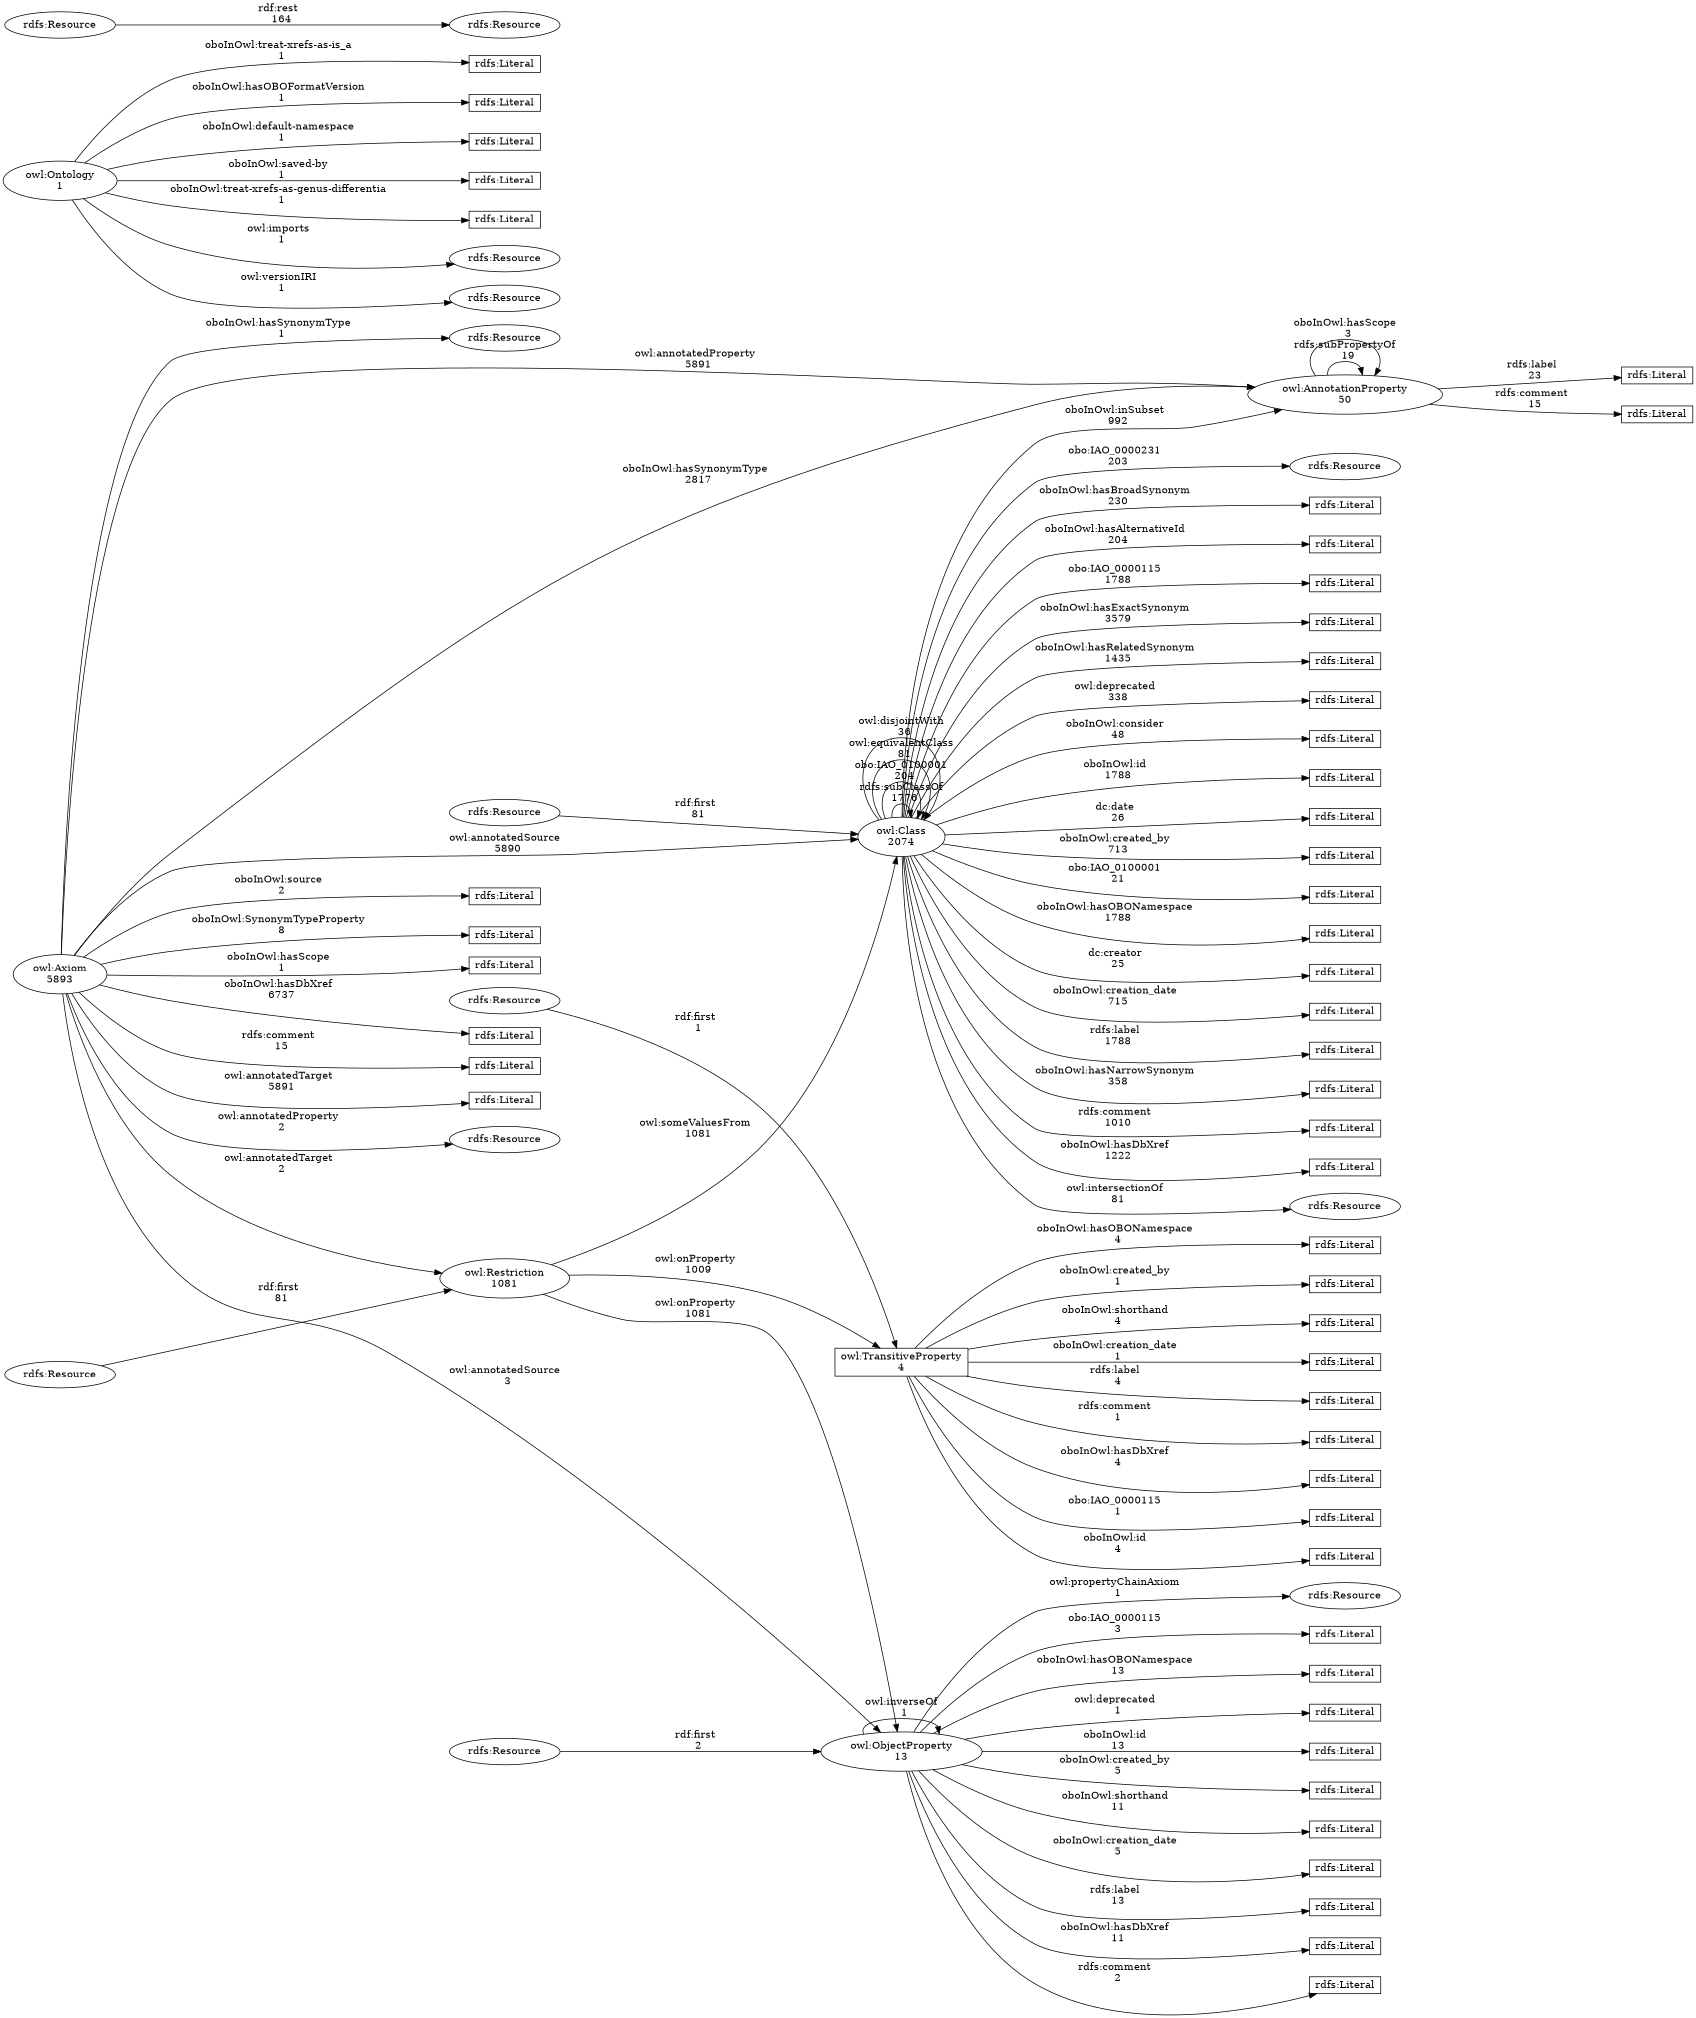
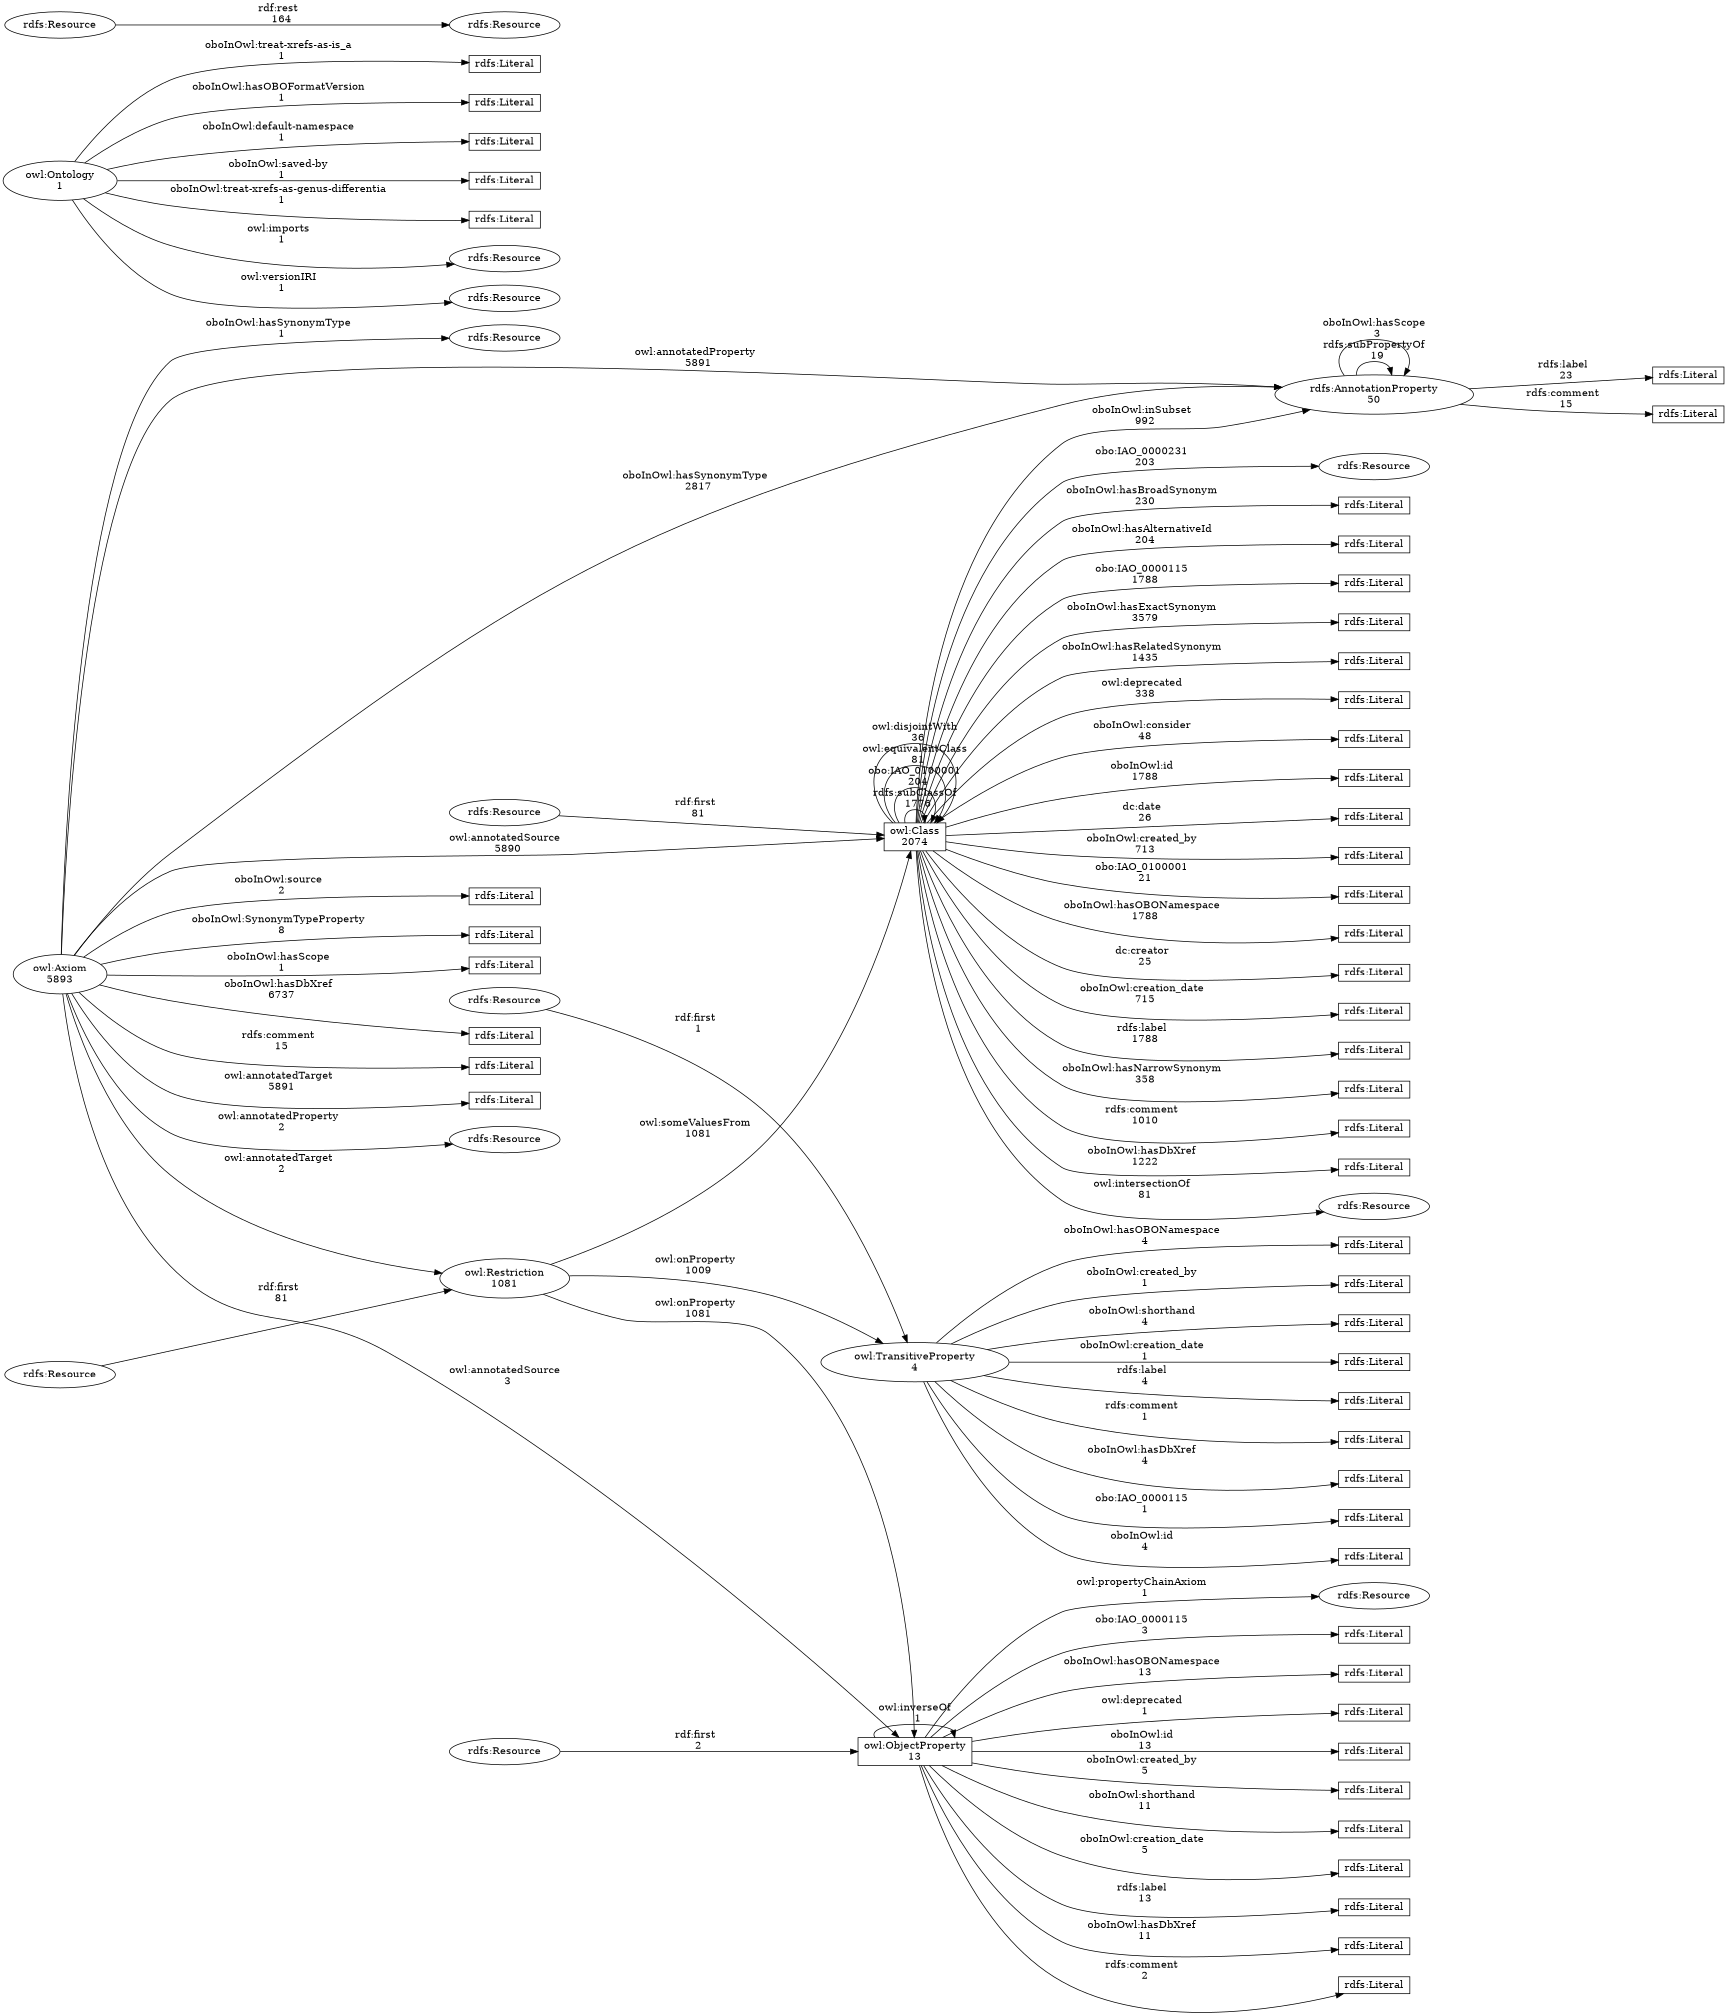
(1345, 395) -> (1374, 395)
(901, 837) -> (915, 837)
(901, 1362) -> (915, 1362)
(901, 1752) -> (915, 1752)
